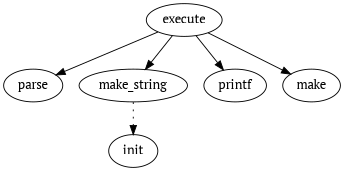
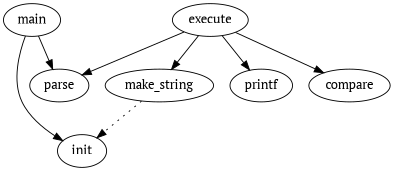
none -> (32, 20)
(312, 86) -> (350, 86)
